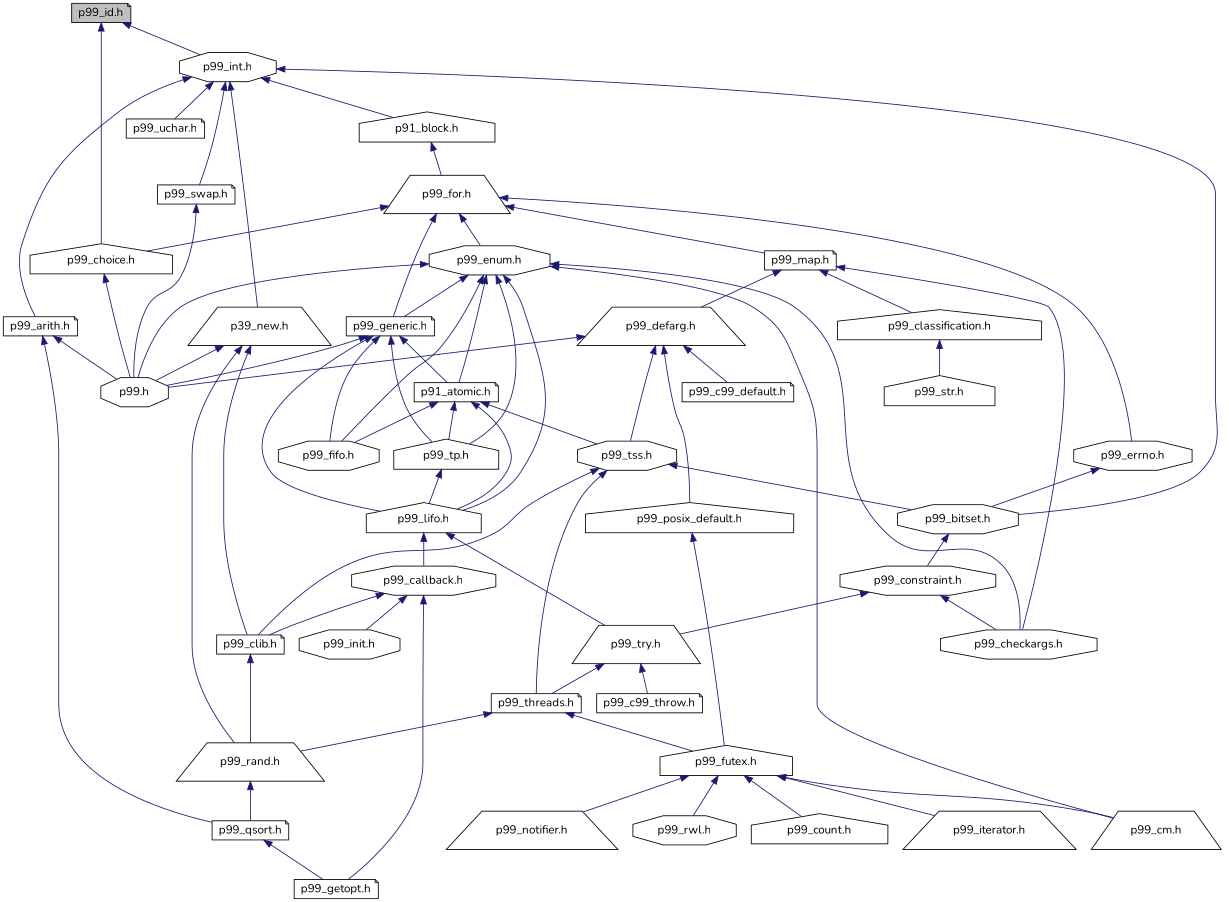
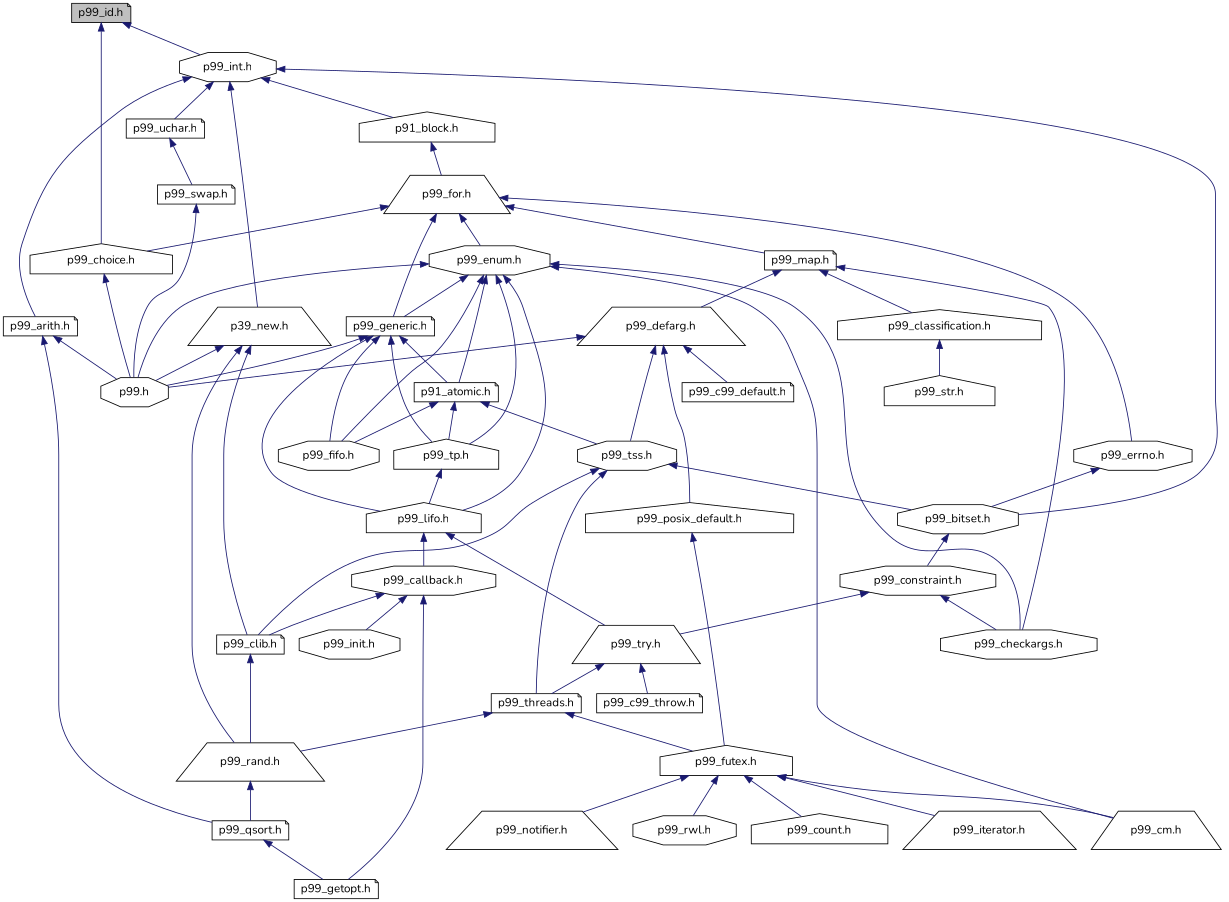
(214, 138) -> (183, 165)
(510, 465) -> none
